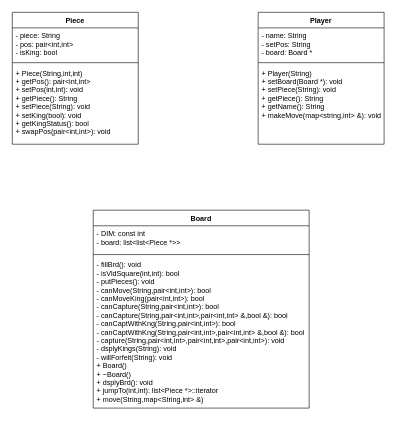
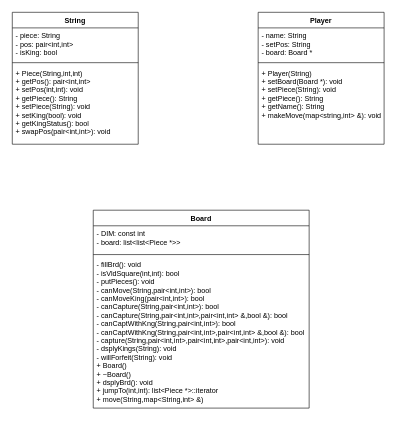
(75, 20) -> (75, 20)
